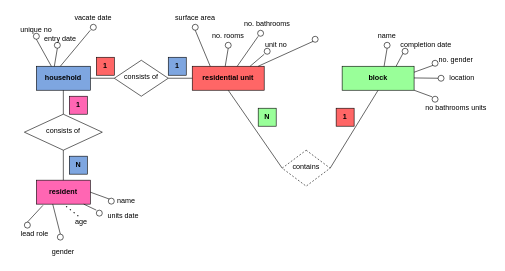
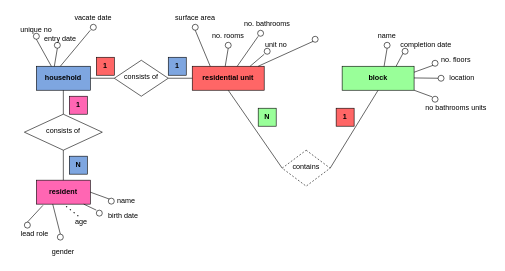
(456, 60) -> (456, 60)
(123, 216) -> (123, 216)
